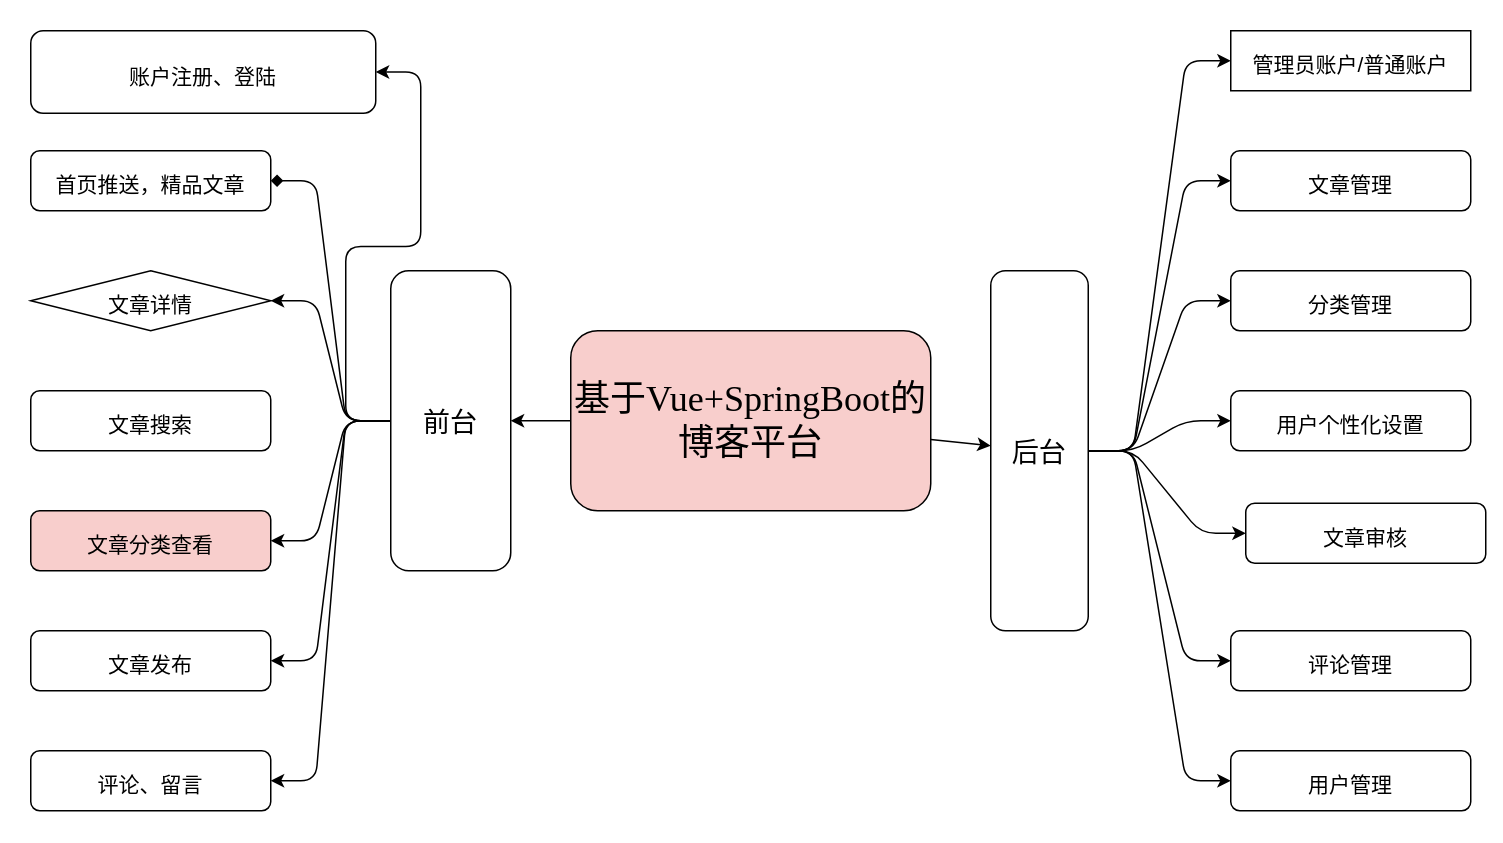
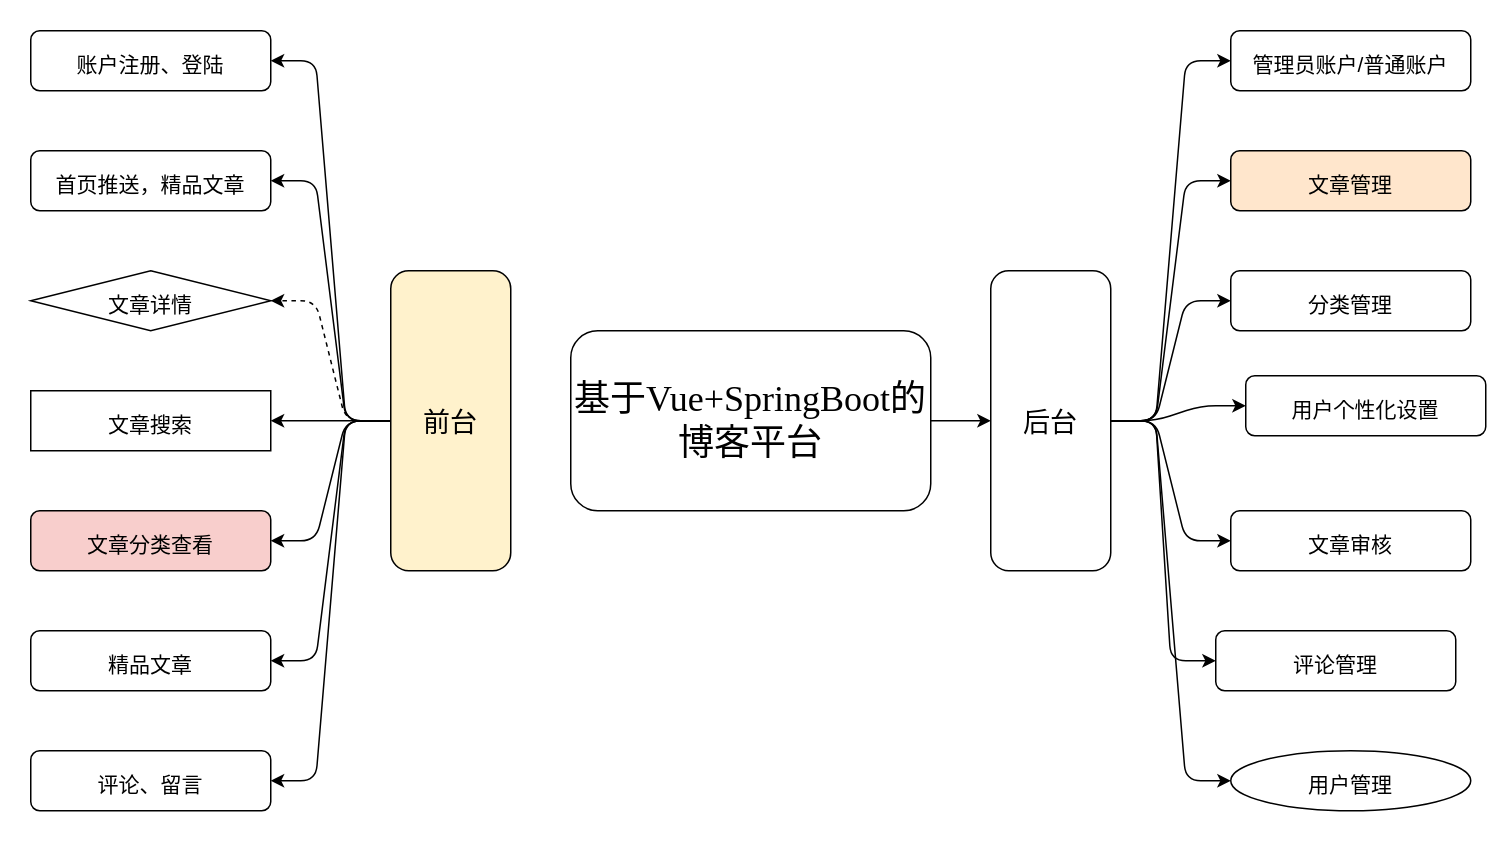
(1351, 61) -> (1351, 61)
(203, 72) -> (151, 61)
(283, 181) -> (282, 181)
(1351, 181) -> (1351, 181)
(325, 336) -> (325, 336)
(151, 421) -> (151, 421)
none -> (315, 421)
(451, 421) -> (451, 421)
(546, 421) -> none
(751, 421) -> (751, 421)
(1351, 421) -> (1366, 406)
(1040, 451) -> (1051, 421)
(1366, 533) -> (1351, 541)
(151, 661) -> (151, 661)
(1351, 661) -> (1336, 661)
(1351, 781) -> (1351, 781)
